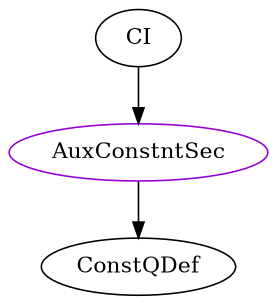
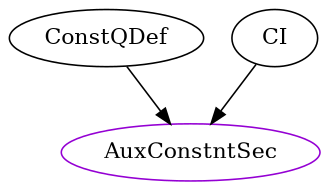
(138, 202) -> (144, 89)
